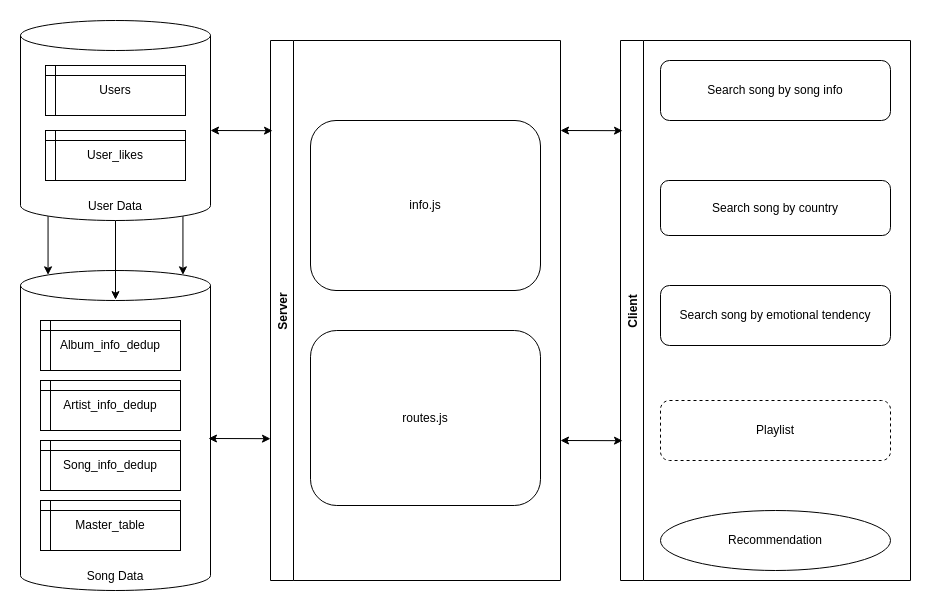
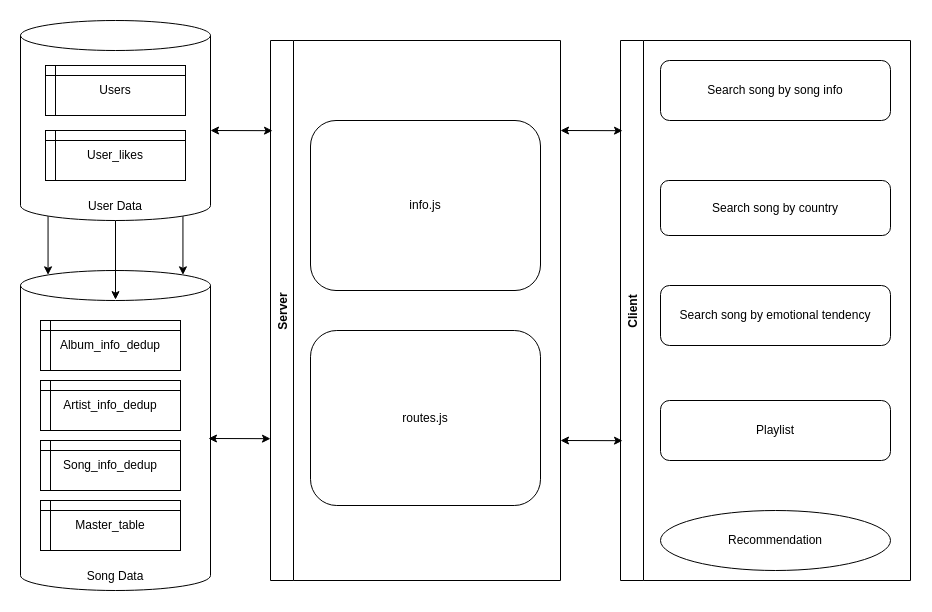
(776, 431) -> (776, 431)
